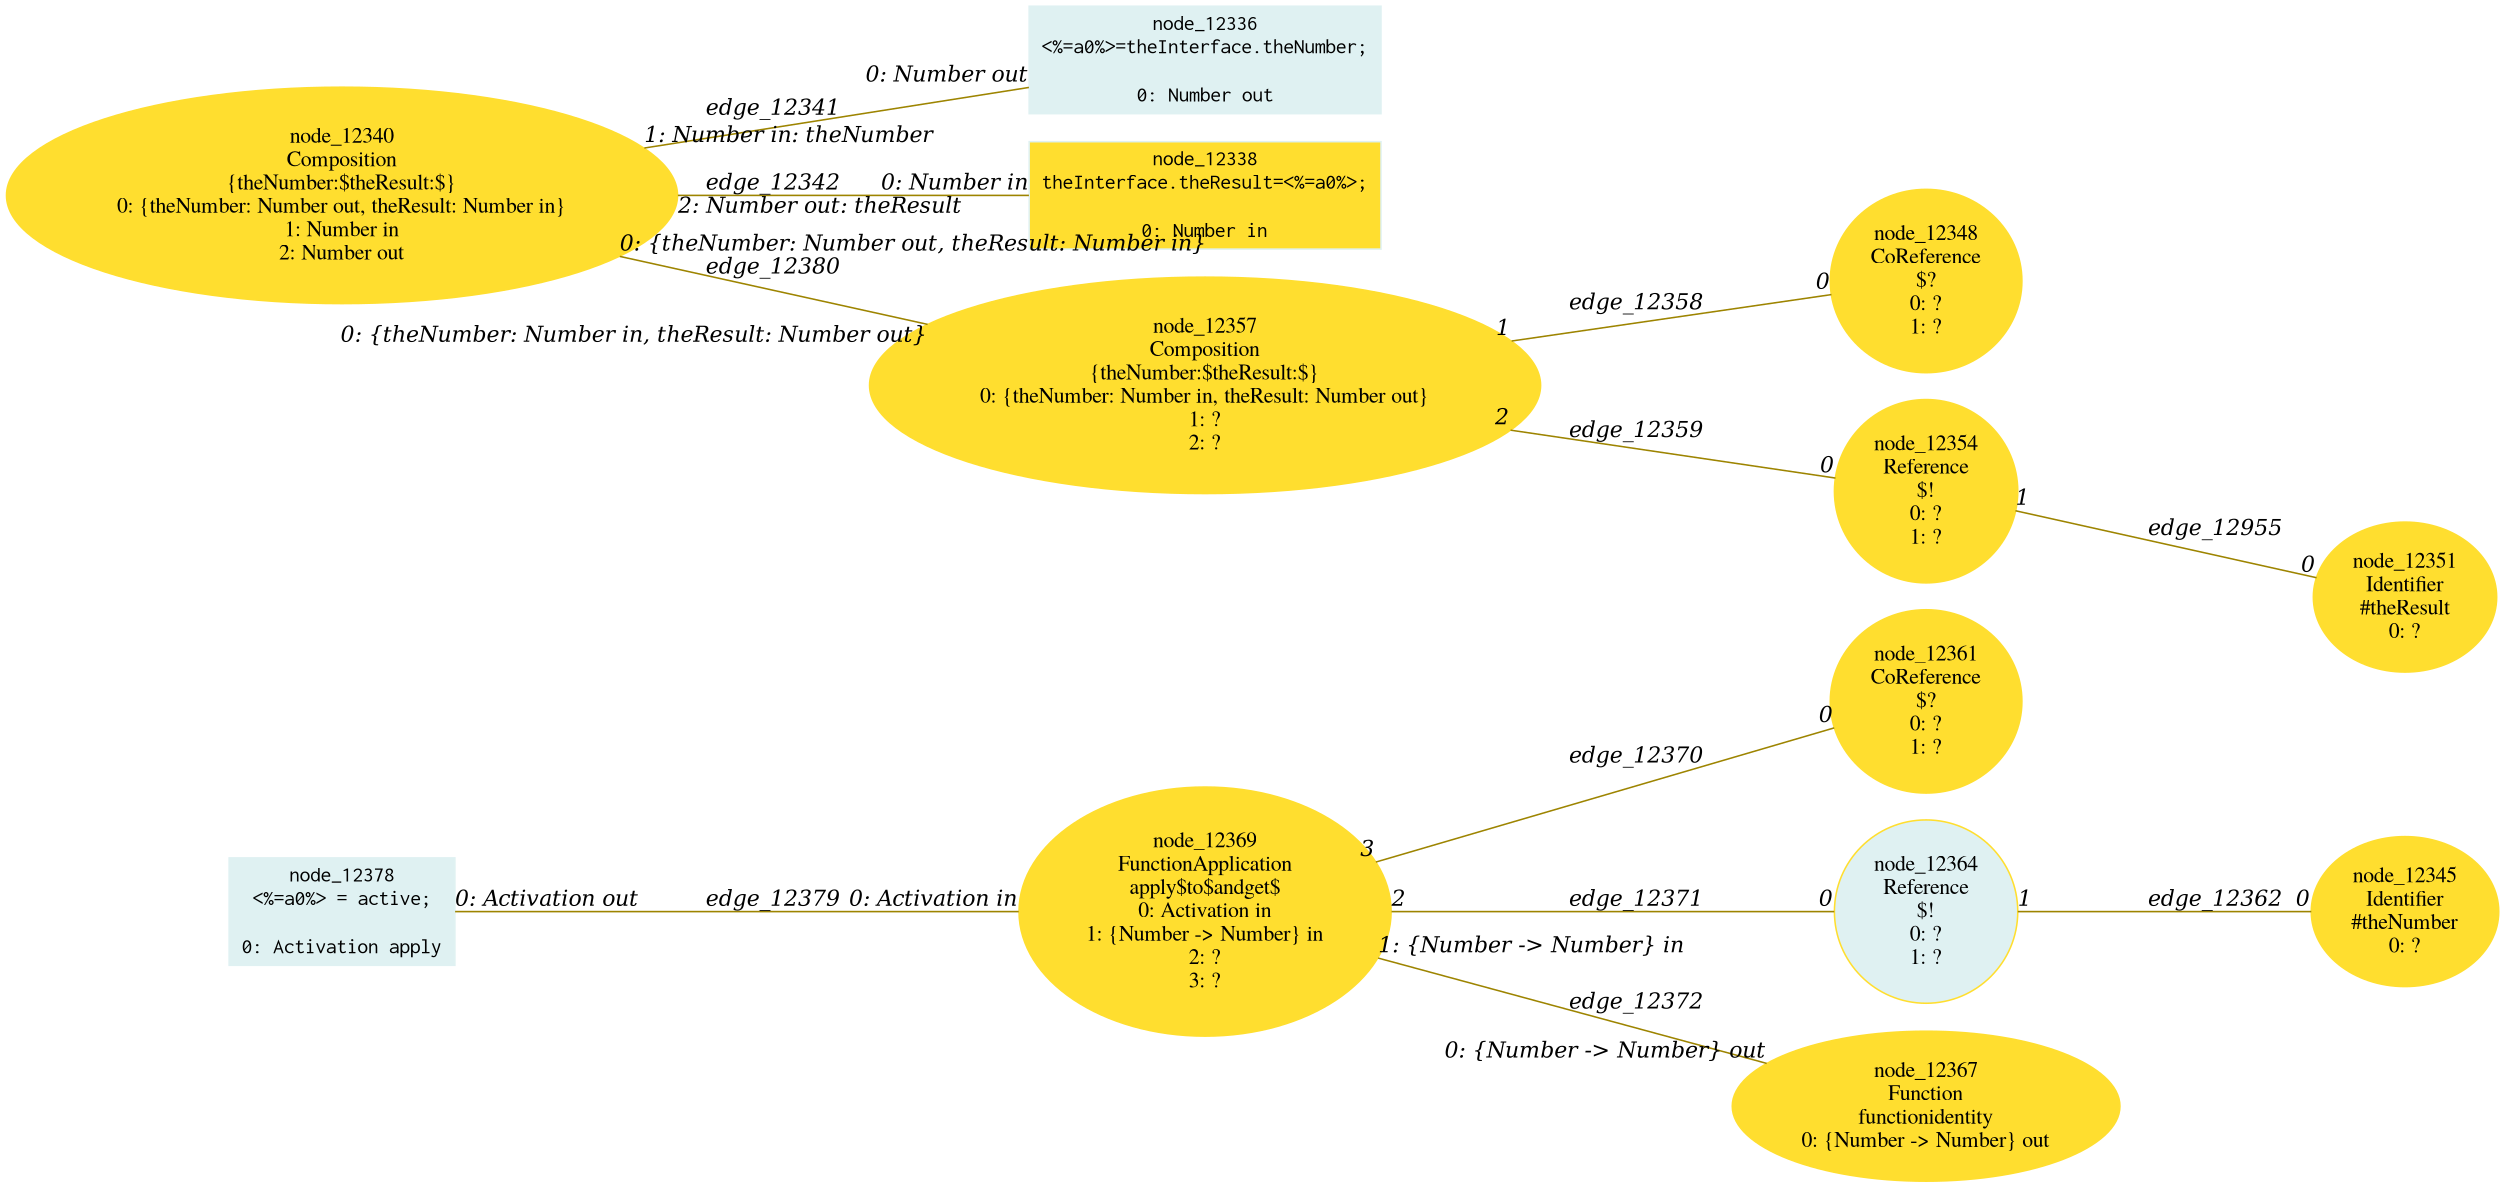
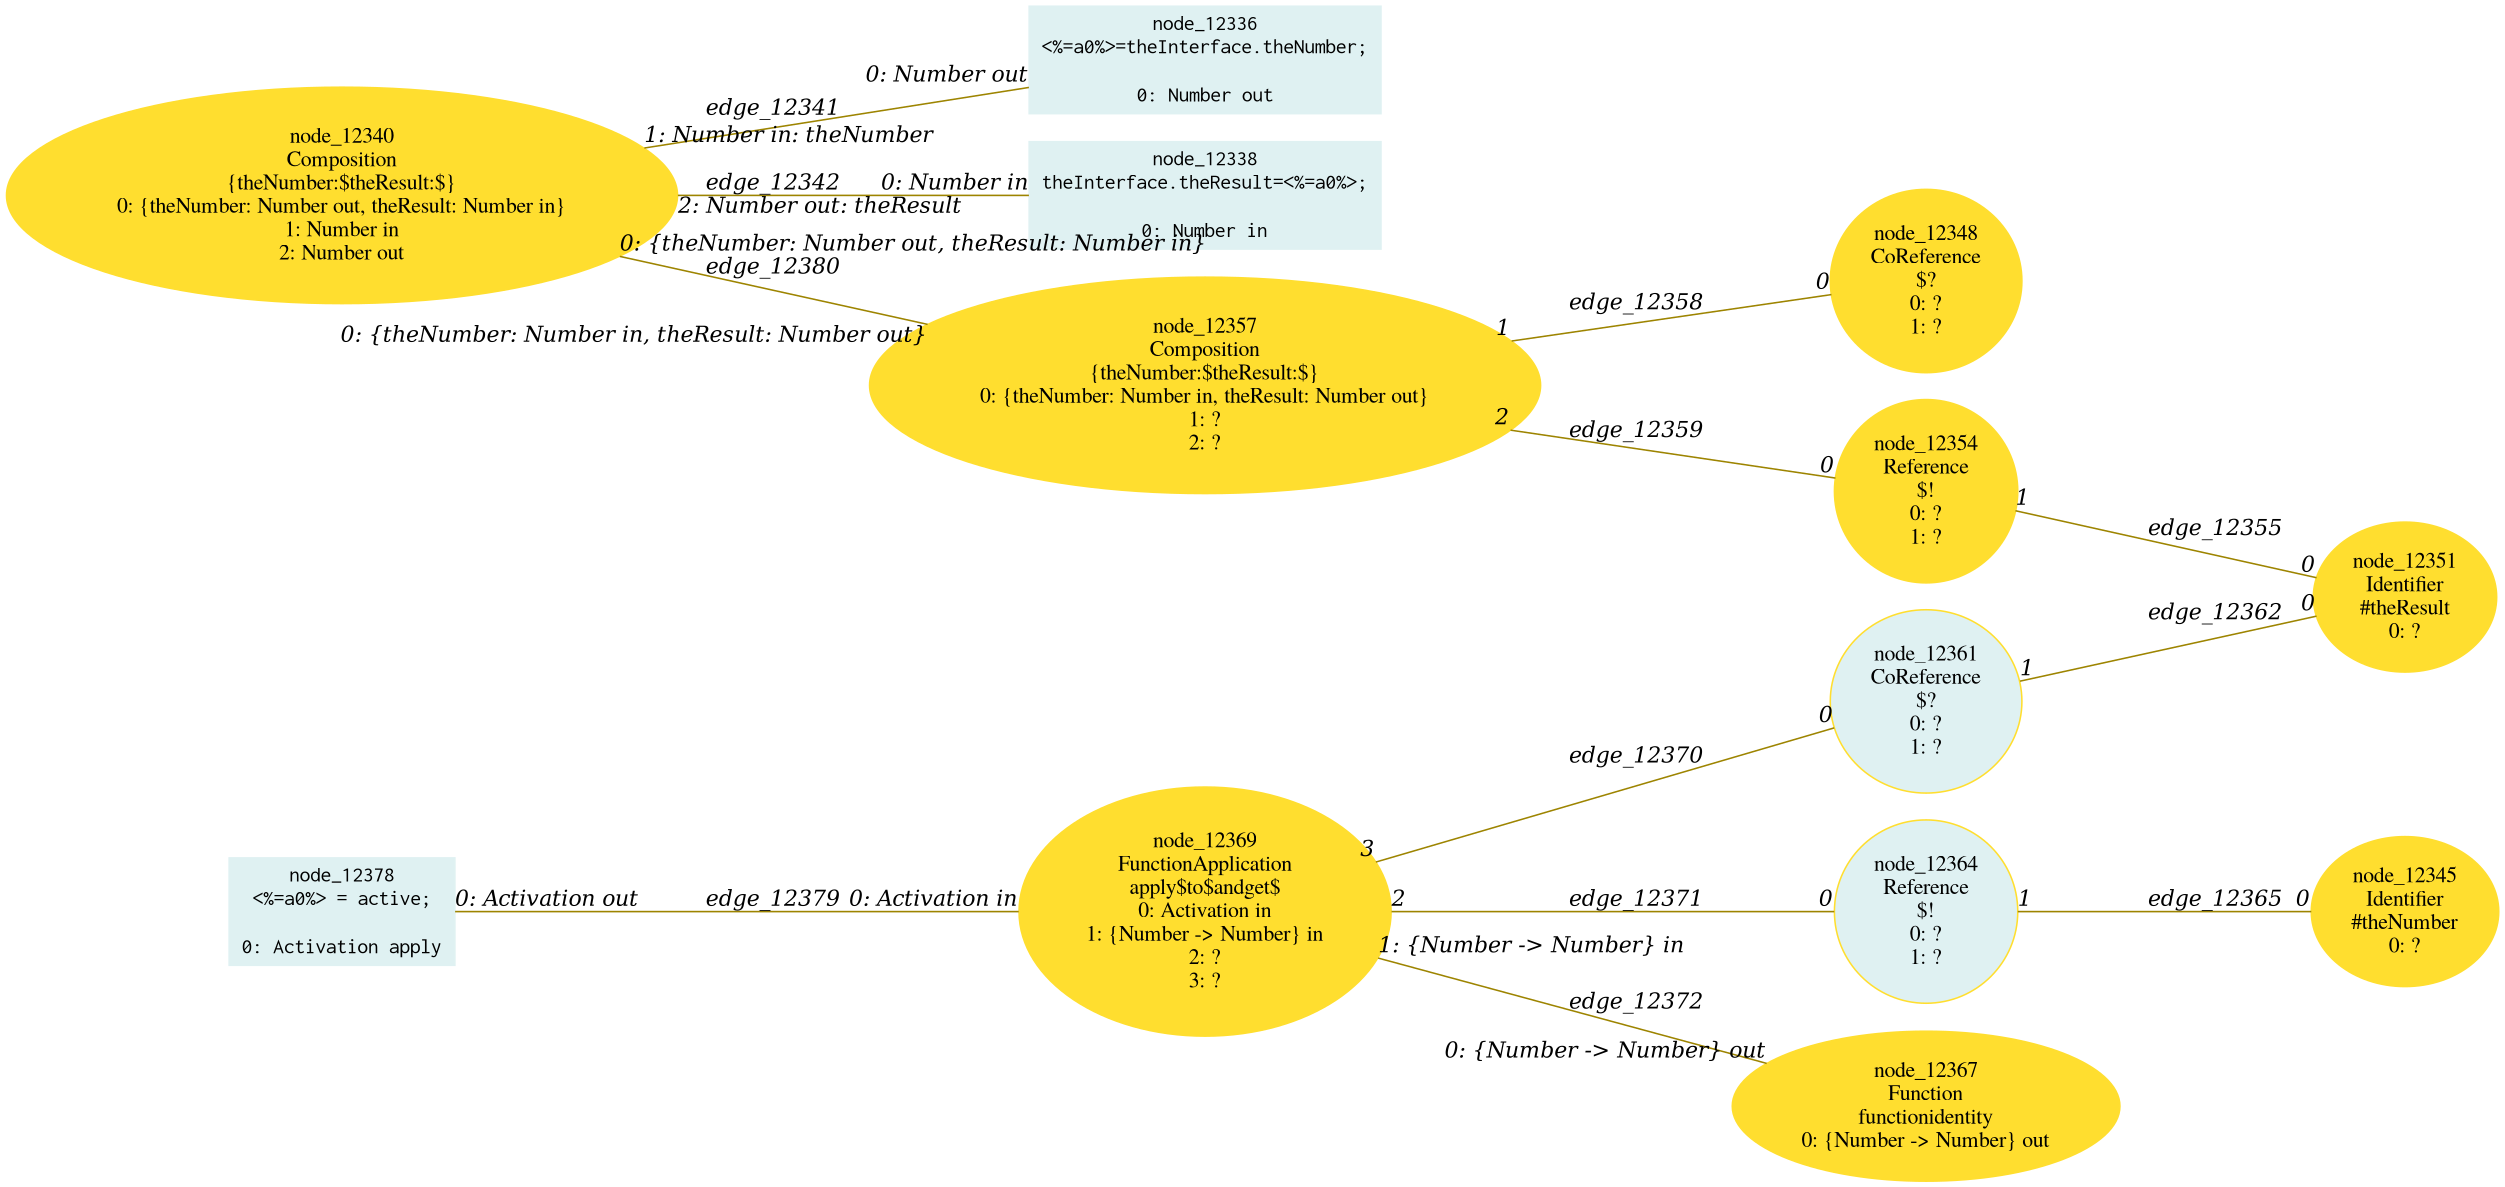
(1205, 195) -> (1205, 195)
(2216, 529) -> (2216, 529)
none -> (2168, 649)
(1926, 701) -> (1926, 701)
(2216, 900) -> (2216, 900)
